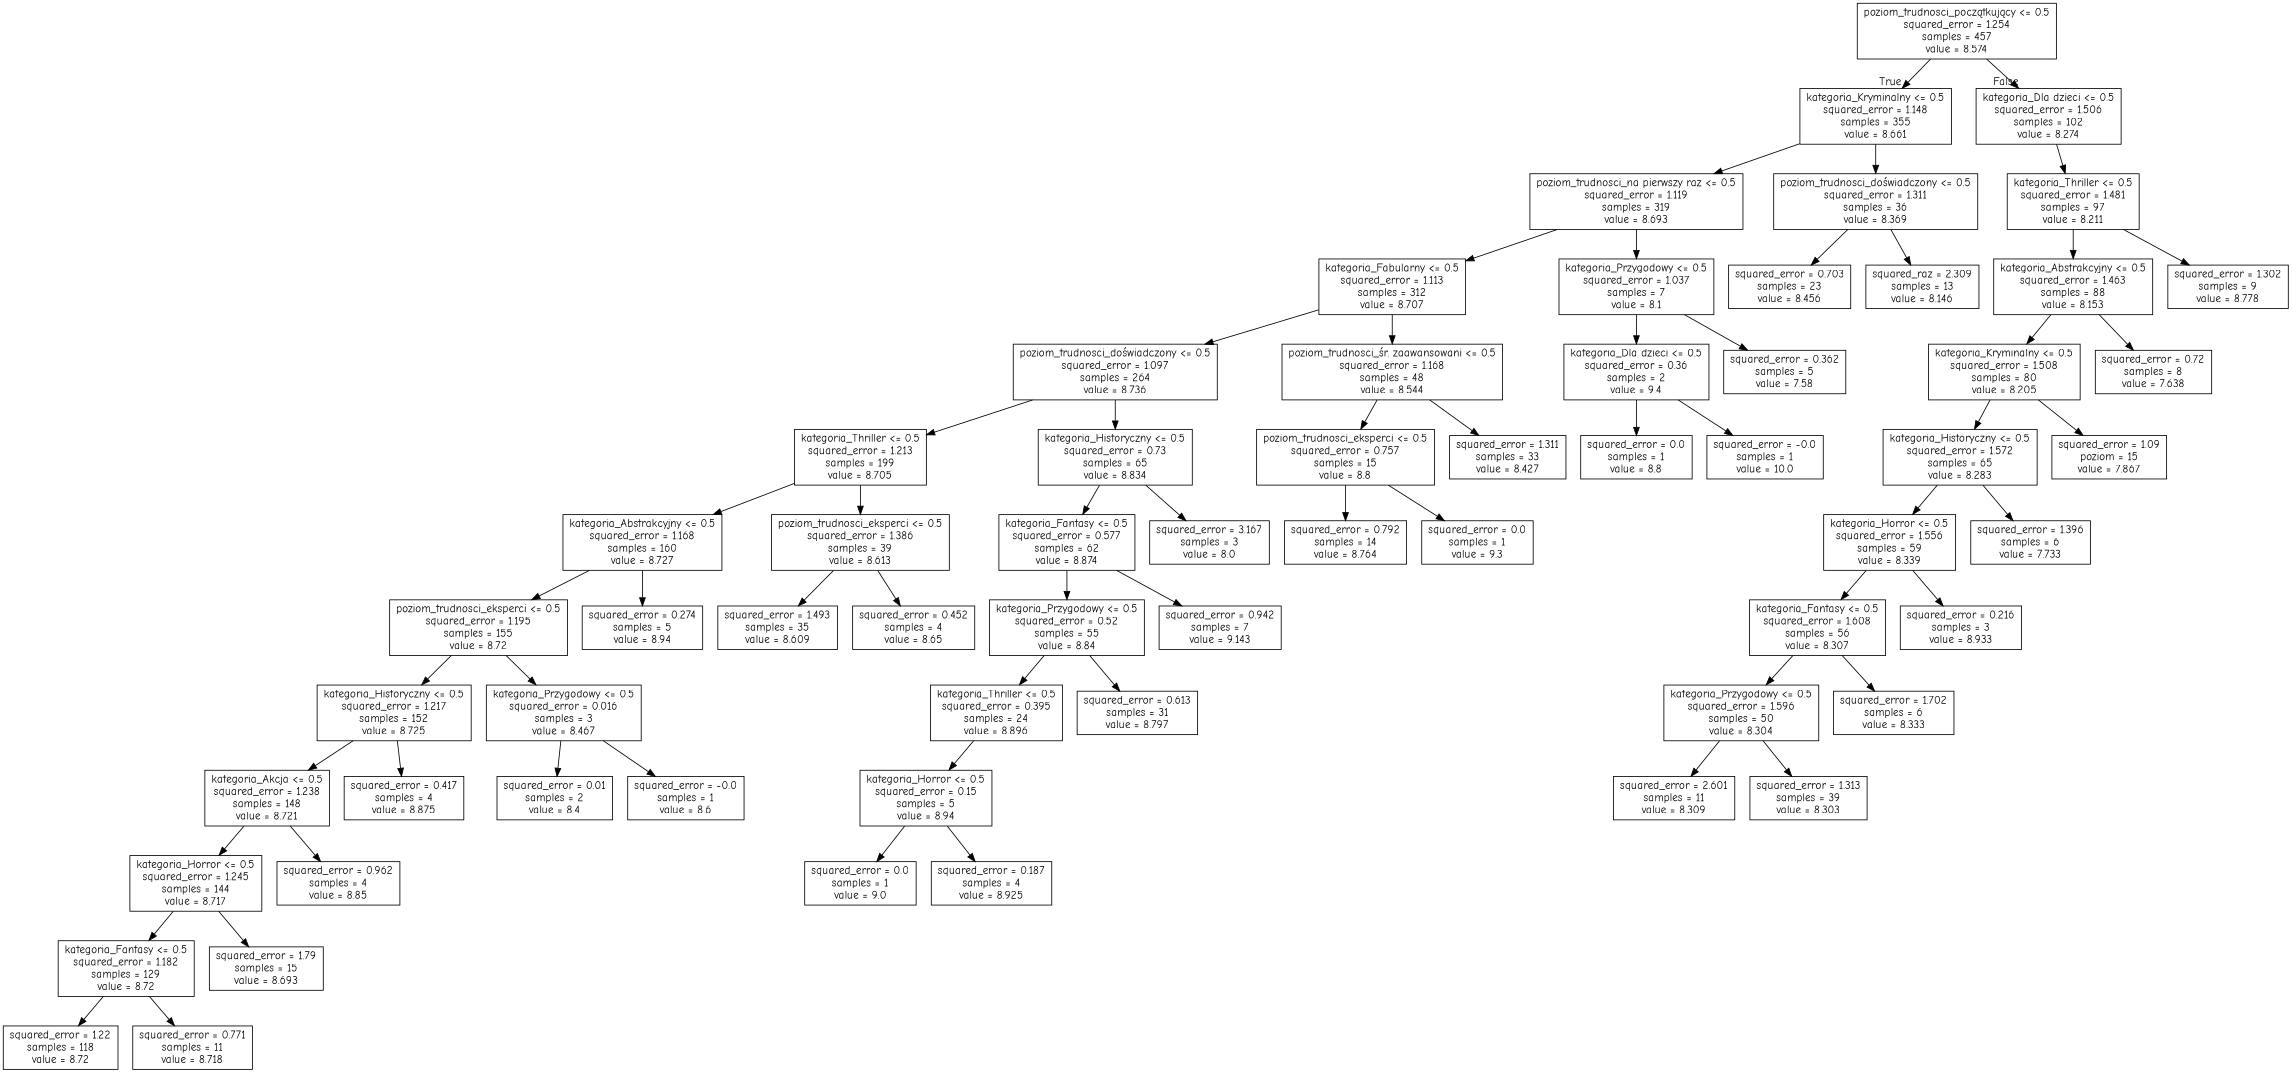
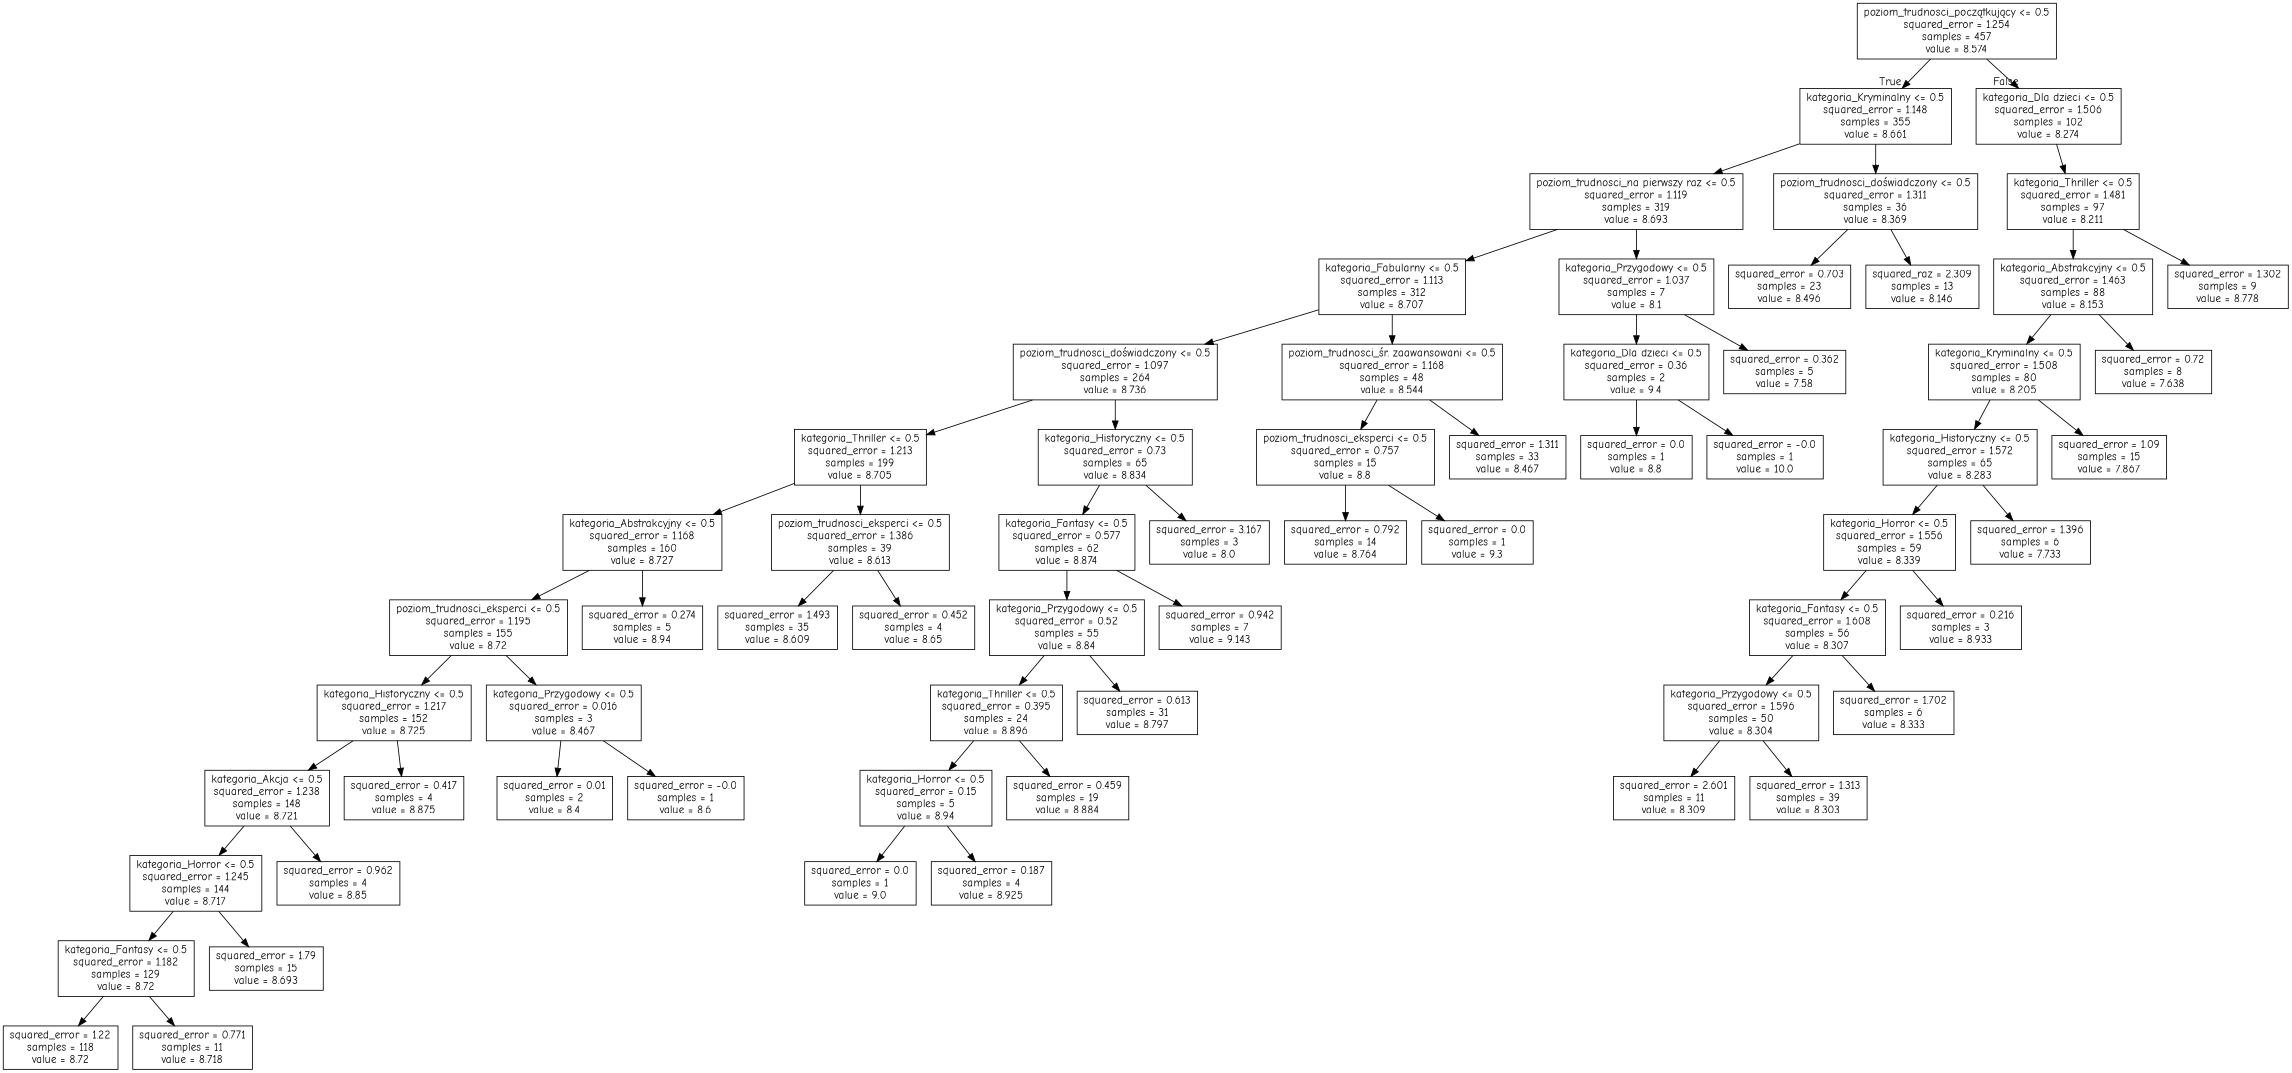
(1790, 287) -> (1790, 287)
(1508, 457) -> (1508, 457)
(2109, 457) -> (2109, 457)
none -> (1068, 798)
